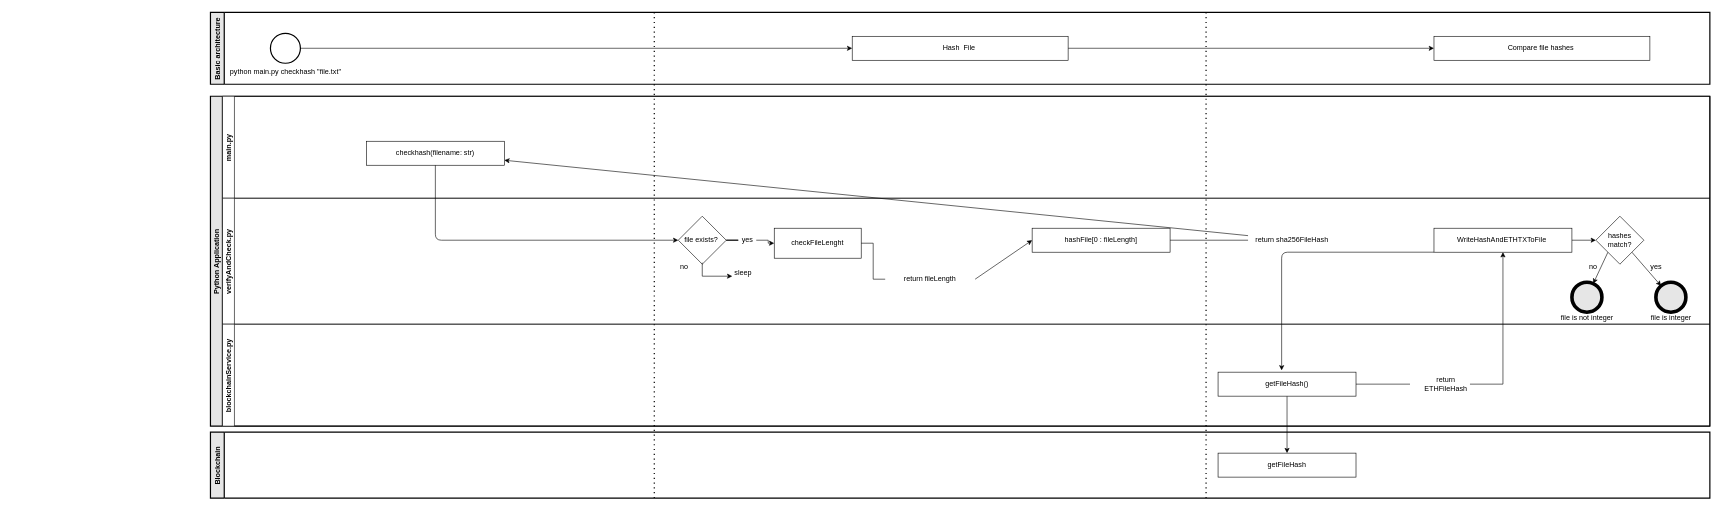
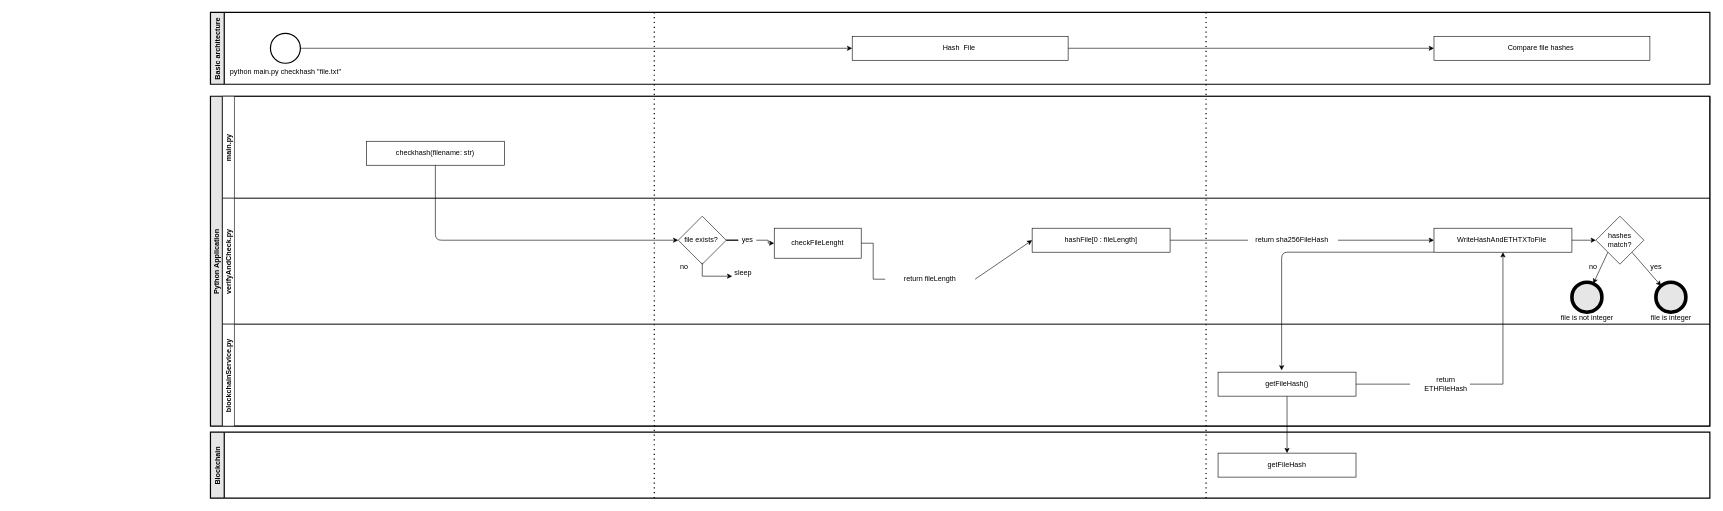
(1070, 218) -> (1428, 240)
